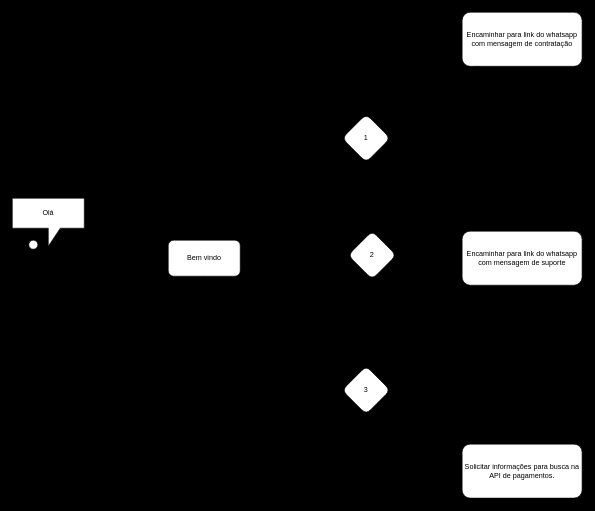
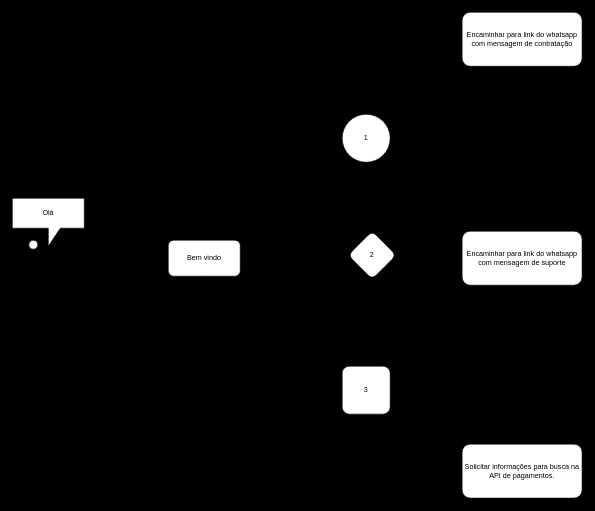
(366, 138) -> (366, 138)
(347, 153) -> none
(366, 390) -> (366, 390)
